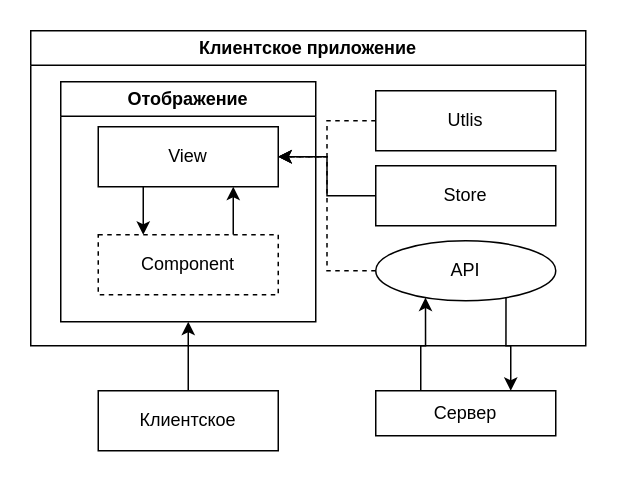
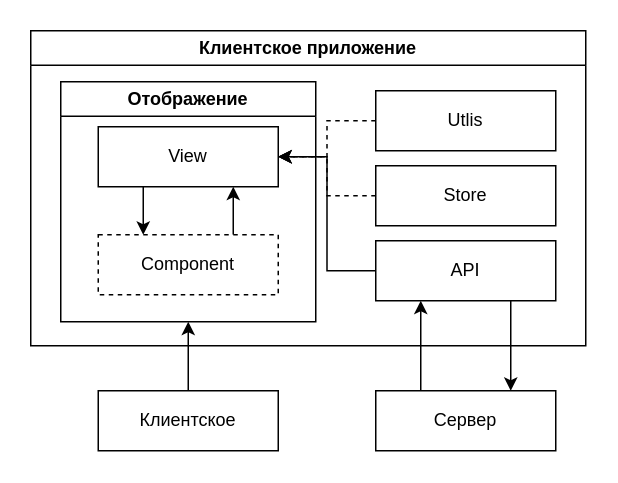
(350, 196) -> (350, 196)
(327, 256) -> (327, 256)
(466, 271) -> (466, 271)
(466, 413) -> (466, 421)
